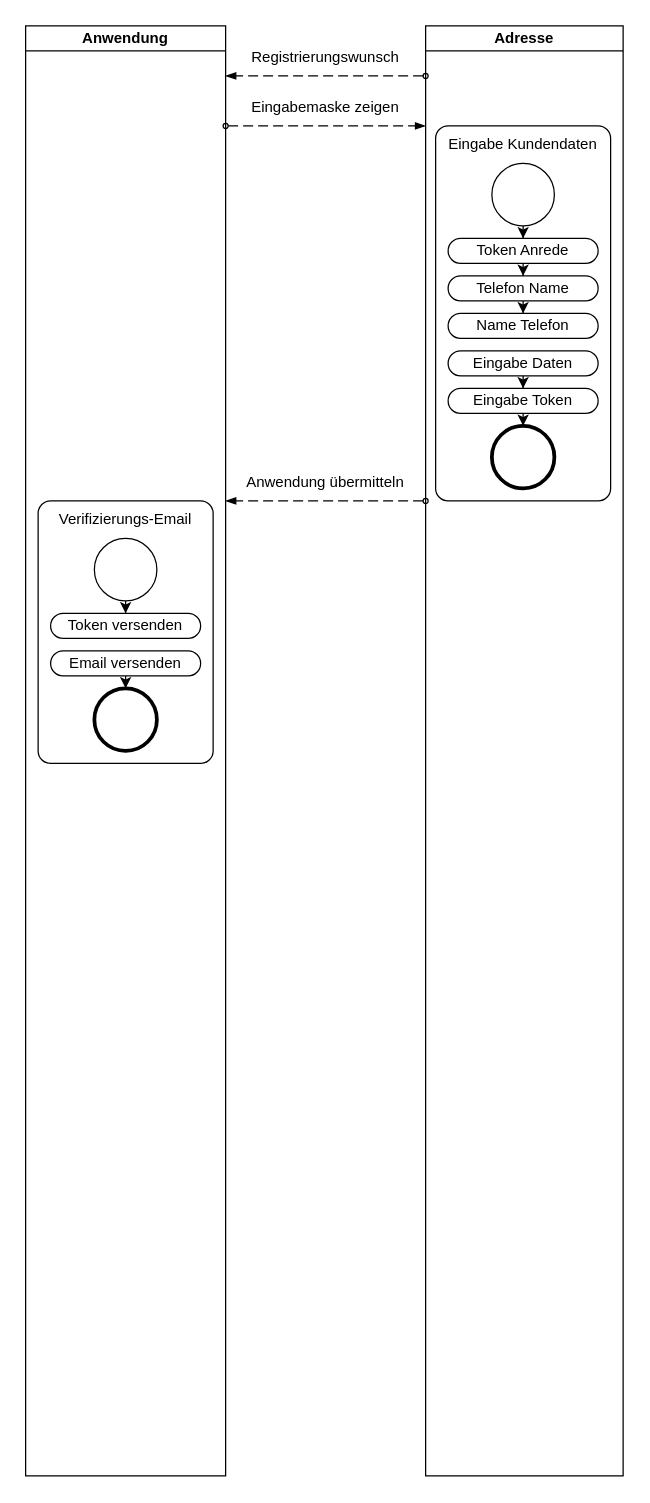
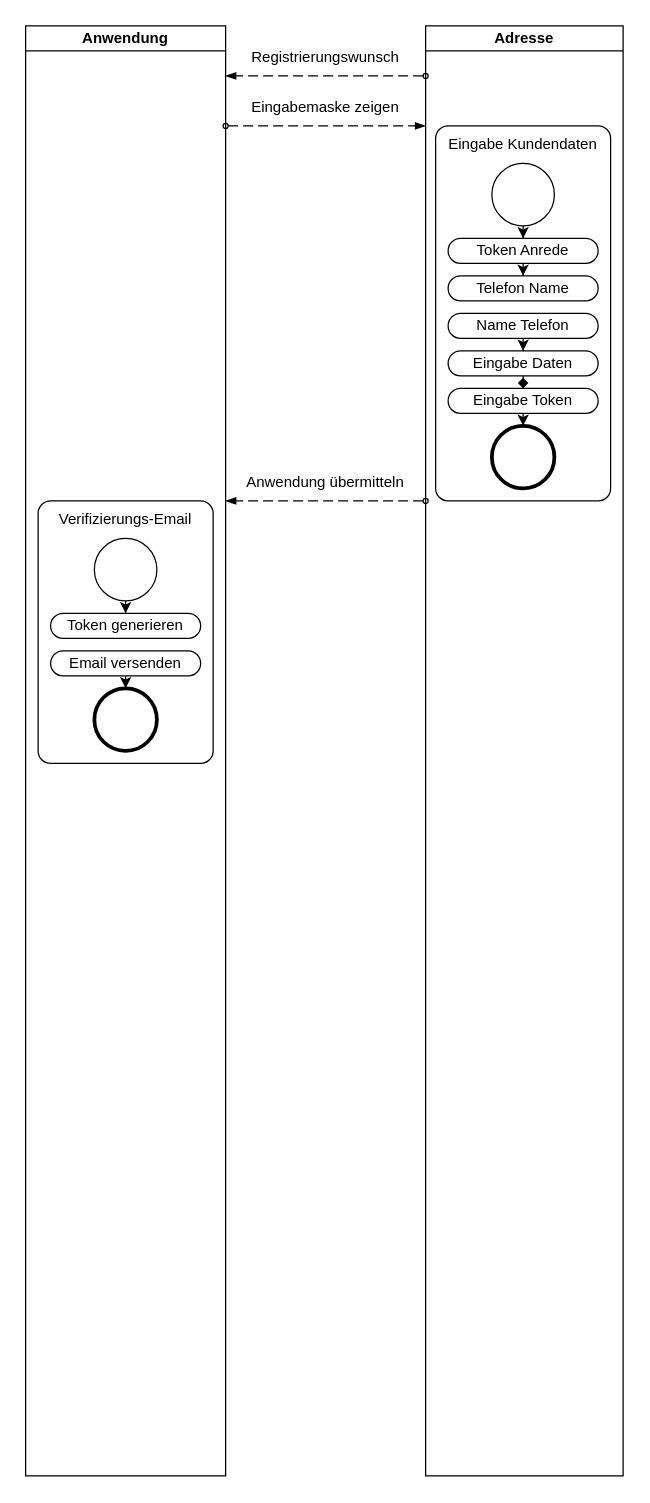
(523, 306) -> none
none -> (523, 344)
(523, 379) -> (523, 378)
(126, 626) -> (126, 626)
